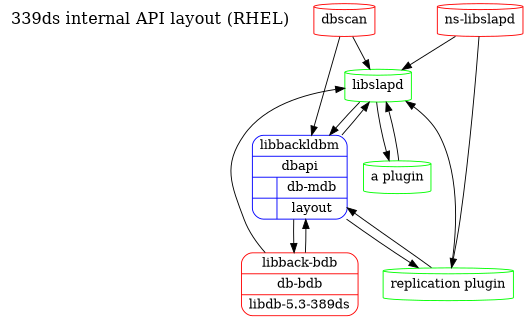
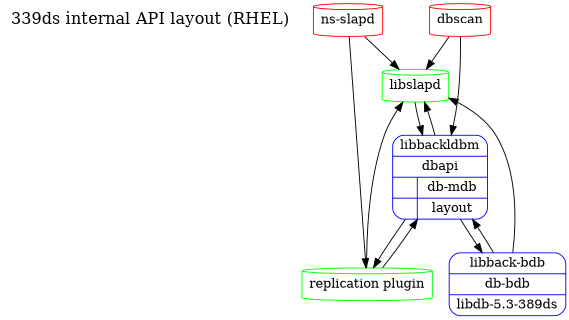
(480, 20) -> (348, 20)
(397, 177) -> none
(300, 284) -> (507, 284)
